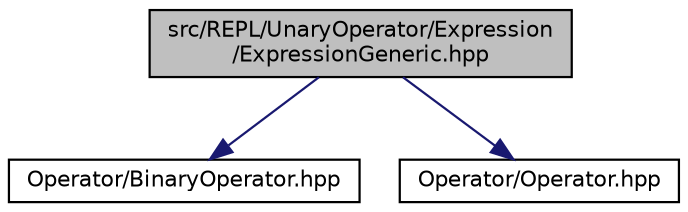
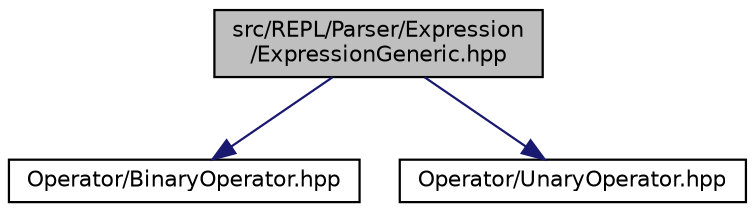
(361, 44) -> (379, 44)
(539, 181) -> (573, 181)
